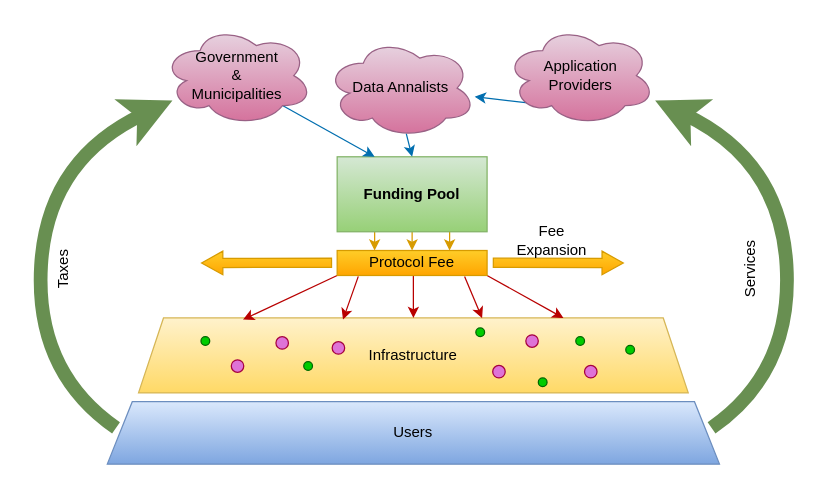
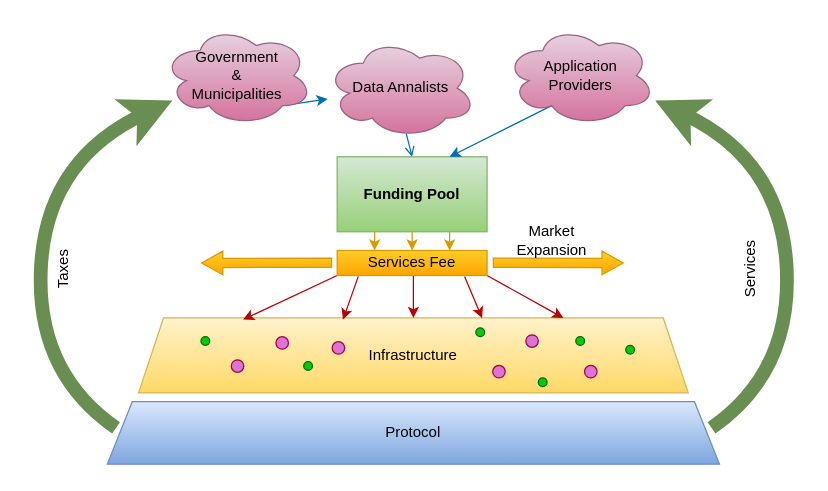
(504, 100) -> (502, 130)
(324, 129) -> (307, 102)
(409, 147) -> (410, 149)
(552, 241) -> (552, 241)
(412, 263) -> (412, 263)
(413, 433) -> (413, 433)
